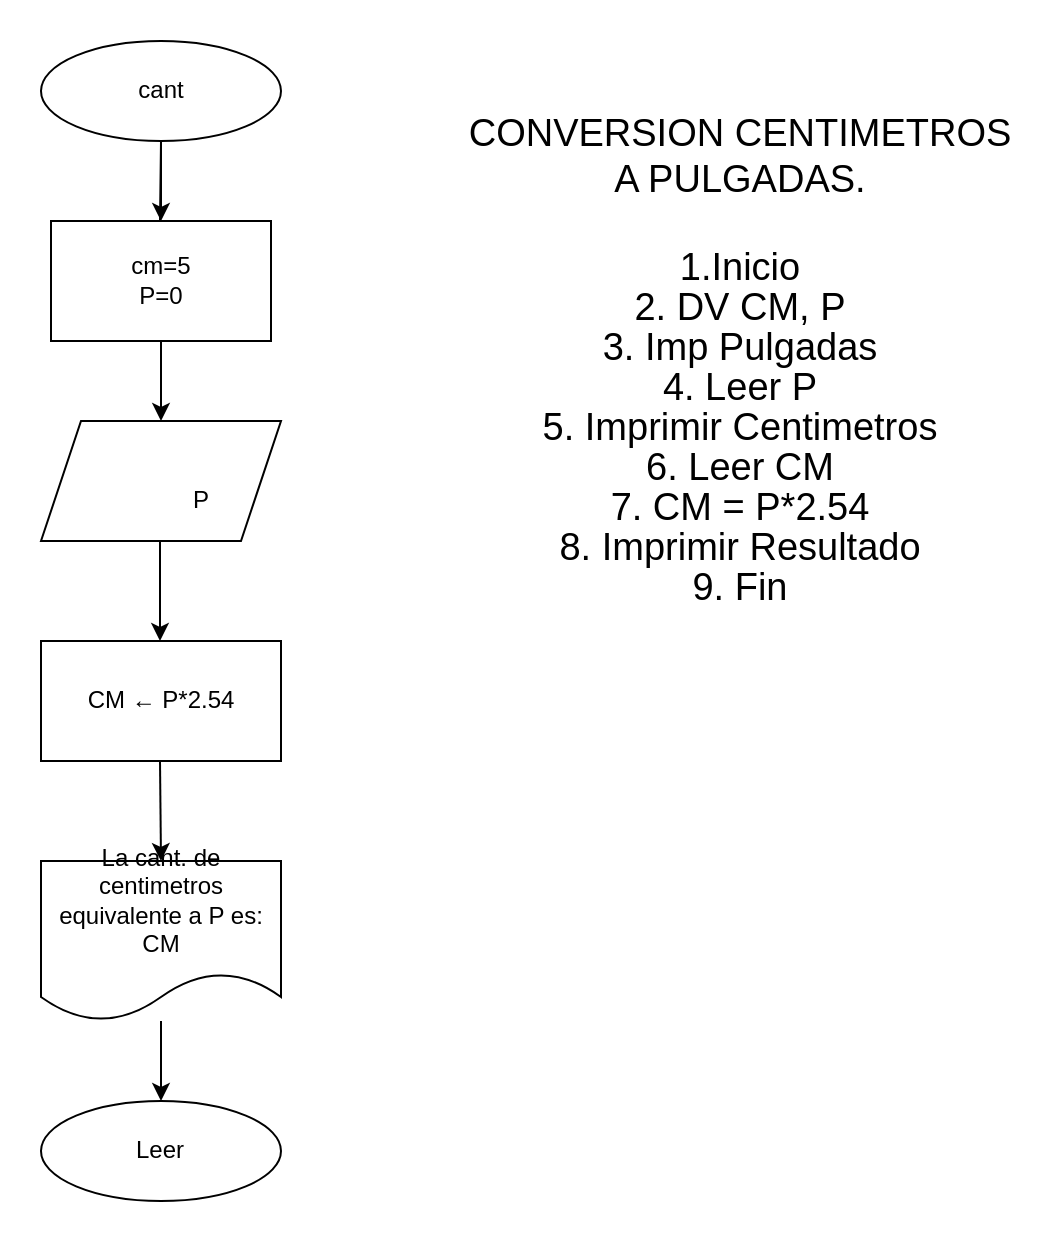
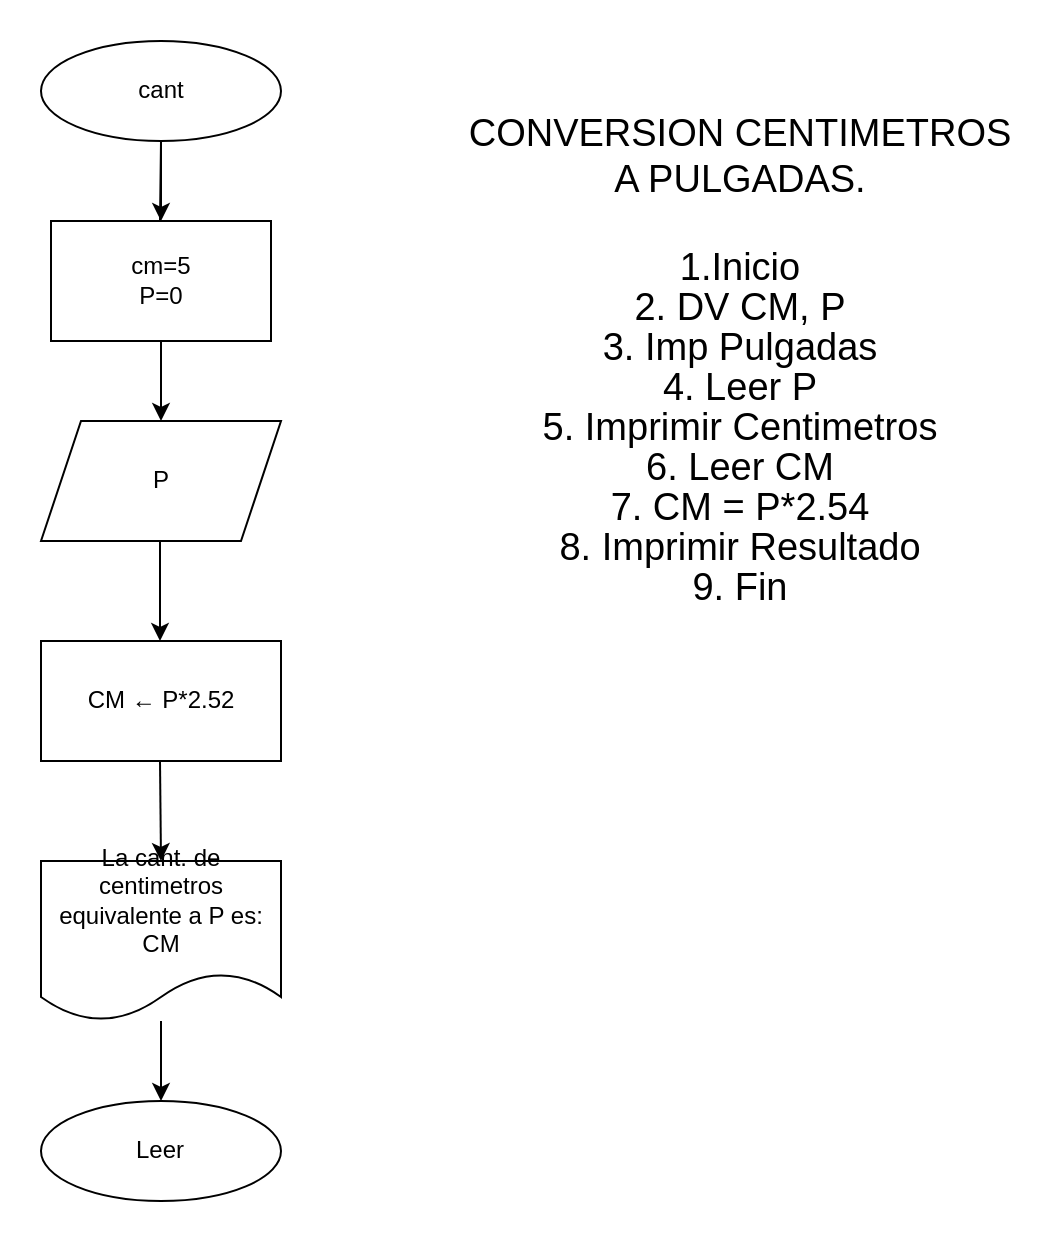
(201, 501) -> (161, 481)
(162, 701) -> (162, 701)
